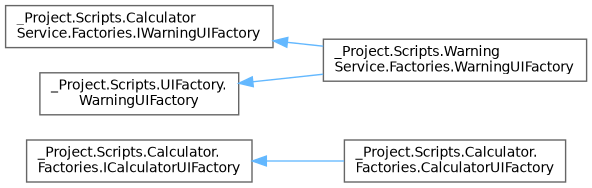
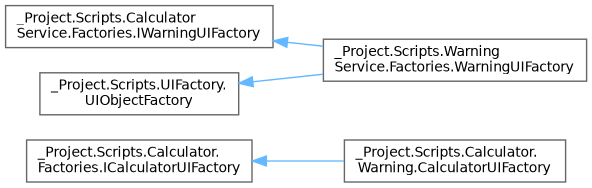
(139, 94) -> (139, 94)
(455, 161) -> (455, 161)
